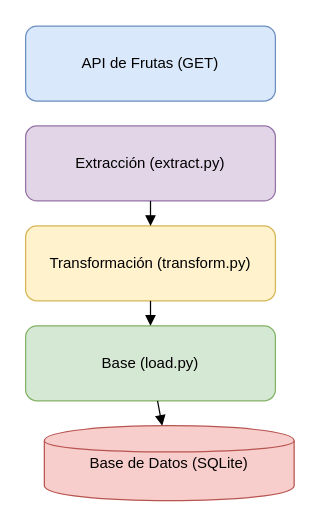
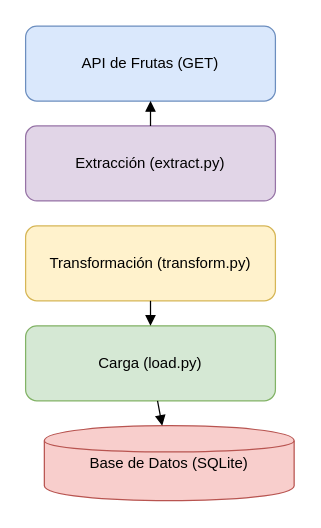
(151, 208) -> (151, 118)
(151, 363) -> (151, 363)
